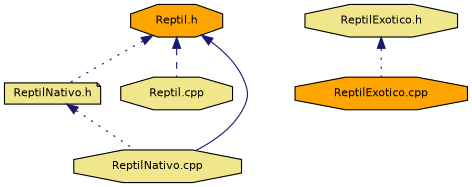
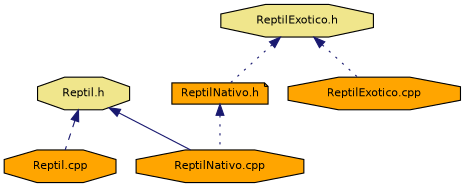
(177, 21) -> (84, 93)
(106, 62) -> (251, 64)
(53, 93) -> (220, 93)
(177, 93) -> (60, 166)
(158, 166) -> (220, 166)
